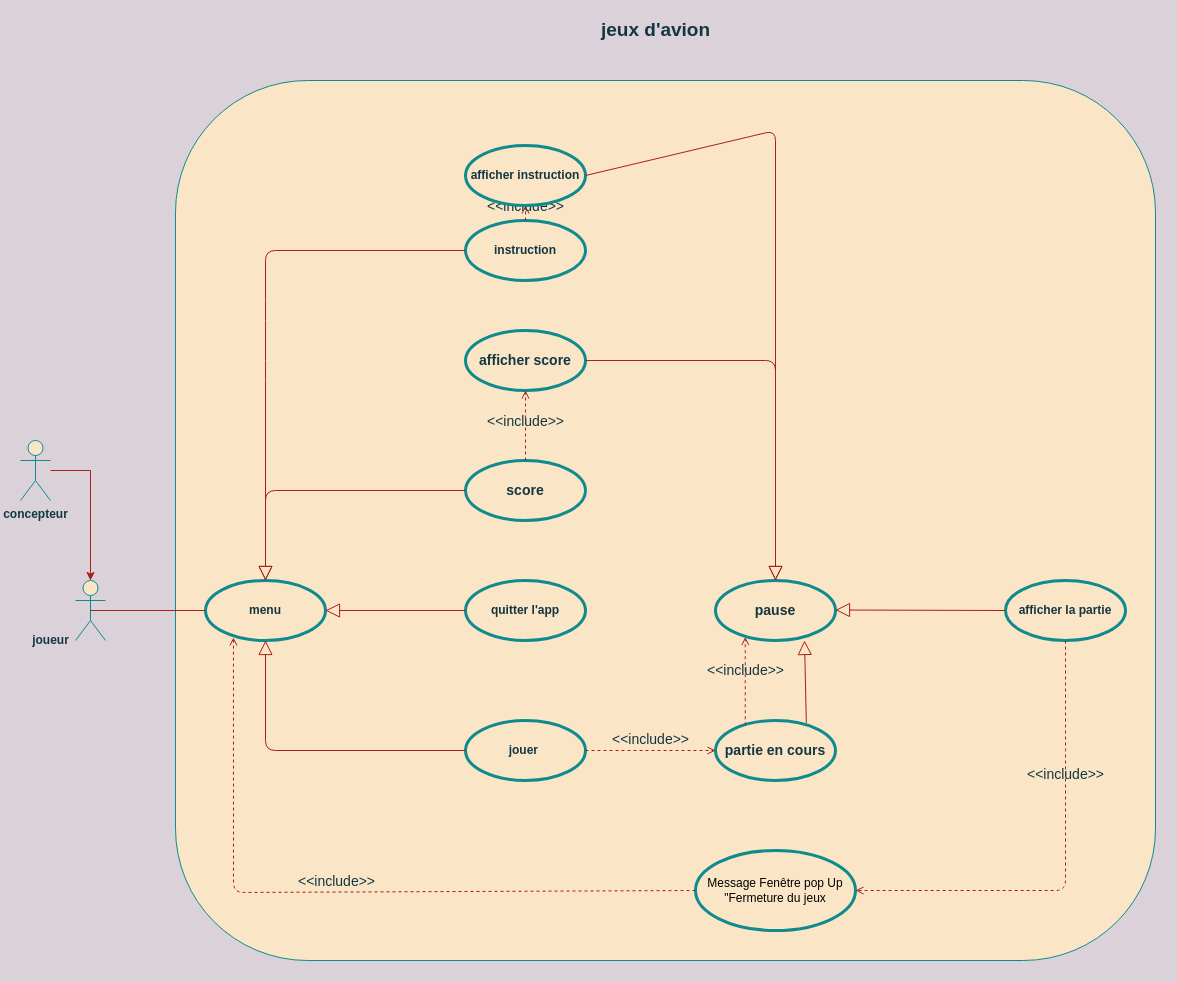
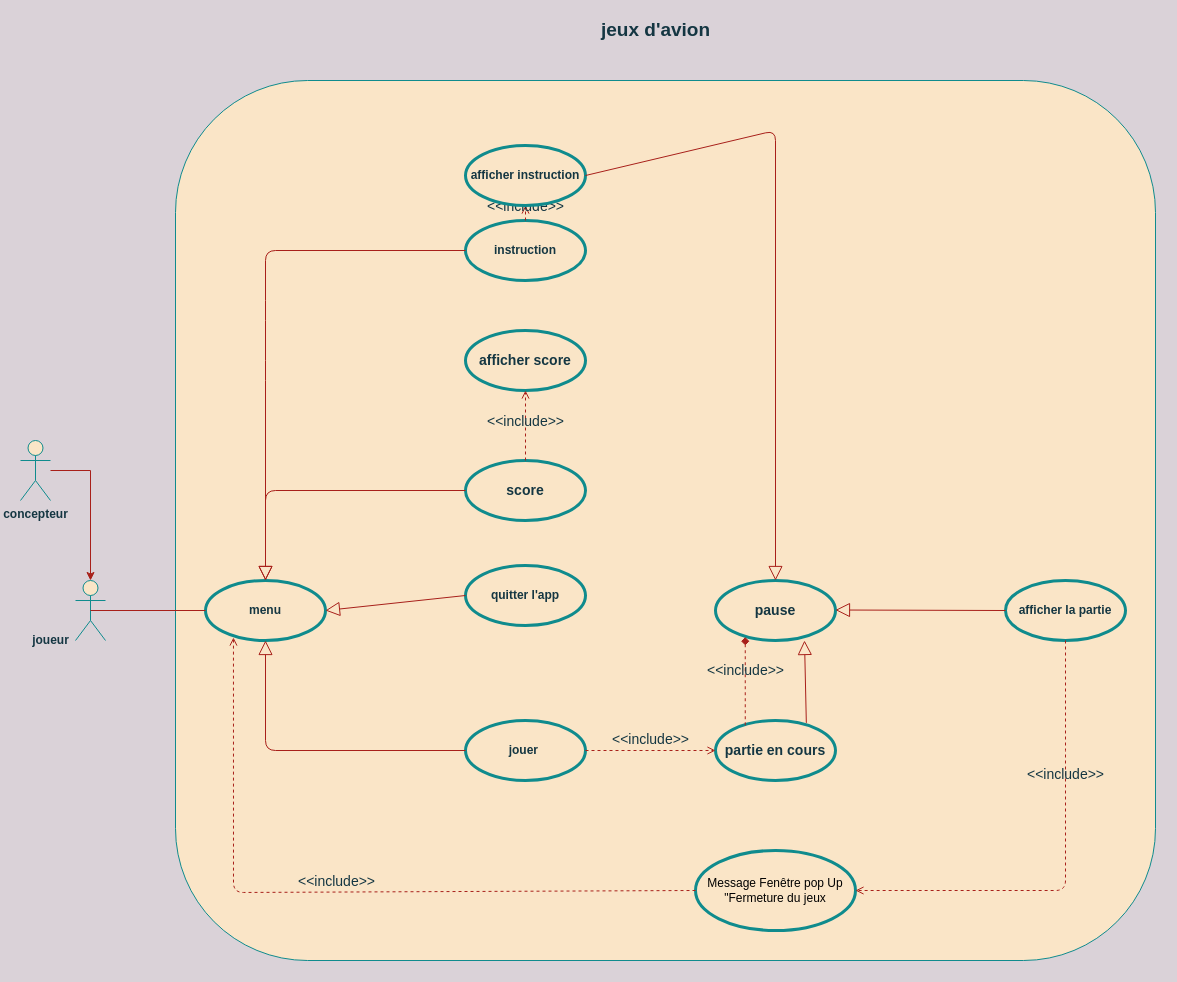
(678, 361) -> none
(526, 611) -> (526, 596)
(745, 642) -> (745, 645)
